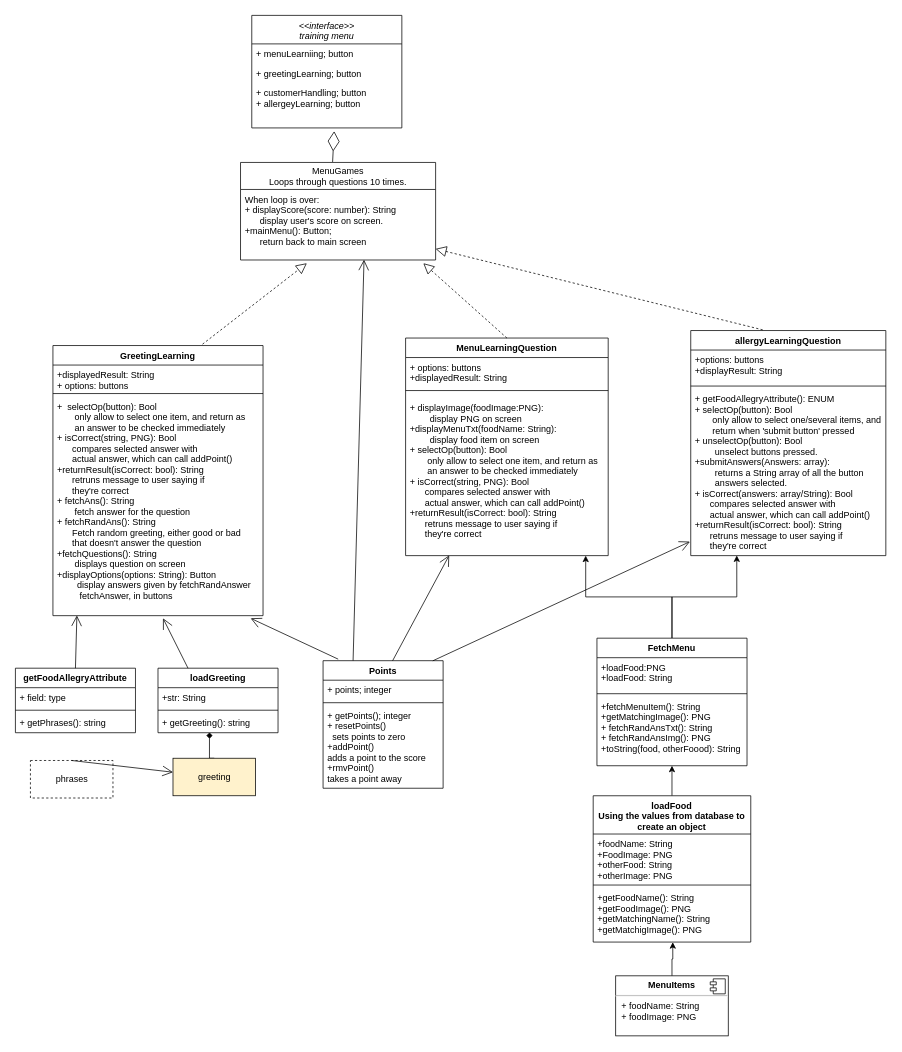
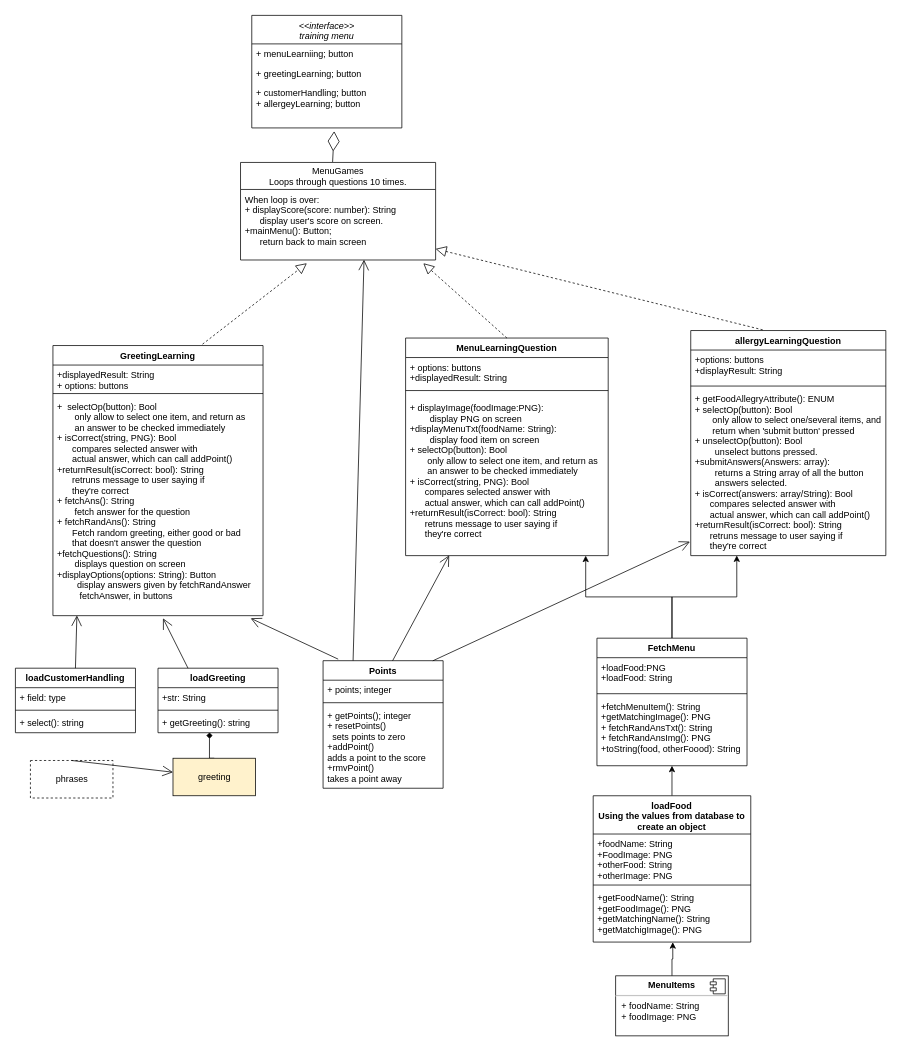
(75, 678) -> (75, 678)
(70, 723) -> (59, 723)
